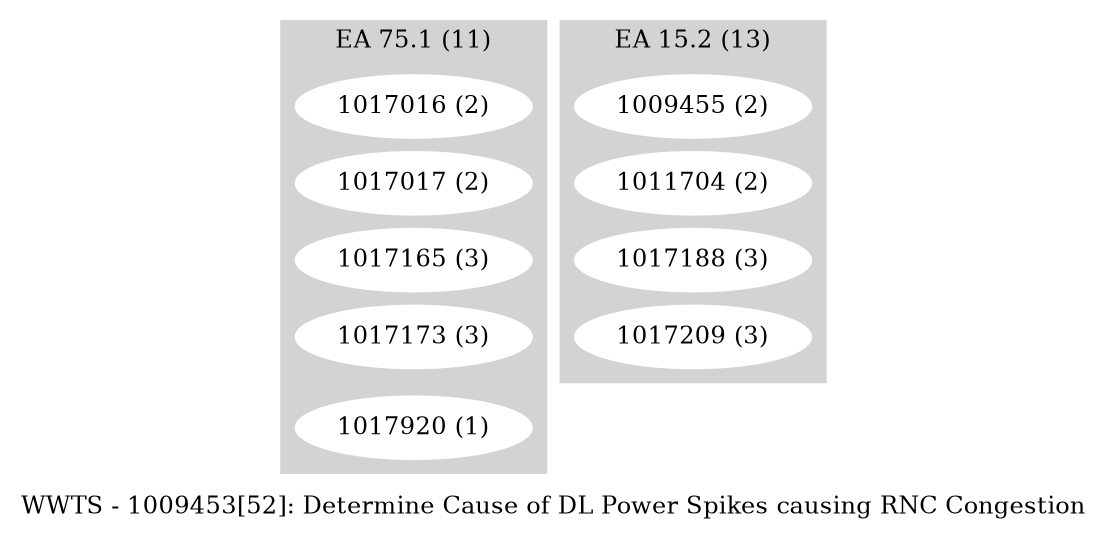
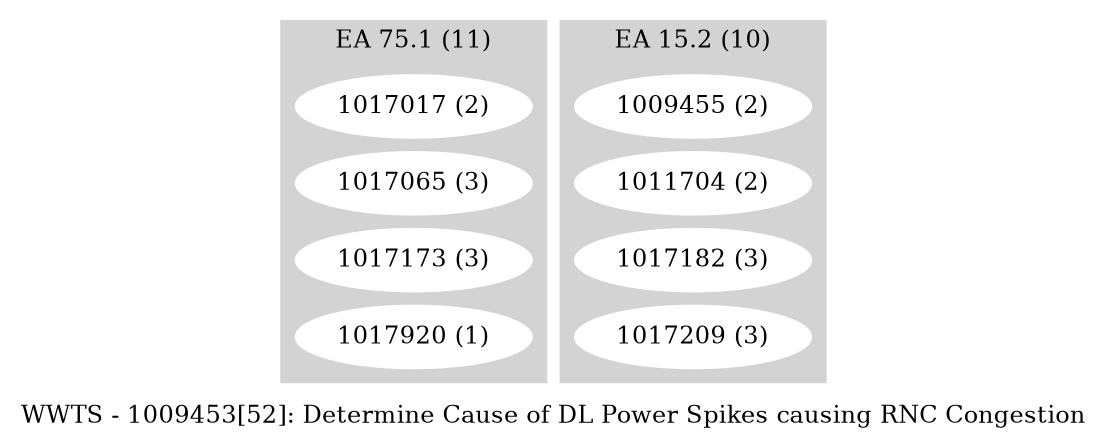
(693, 41) -> (693, 41)
(414, 106) -> none
(414, 260) -> (414, 183)
(693, 260) -> (693, 260)
